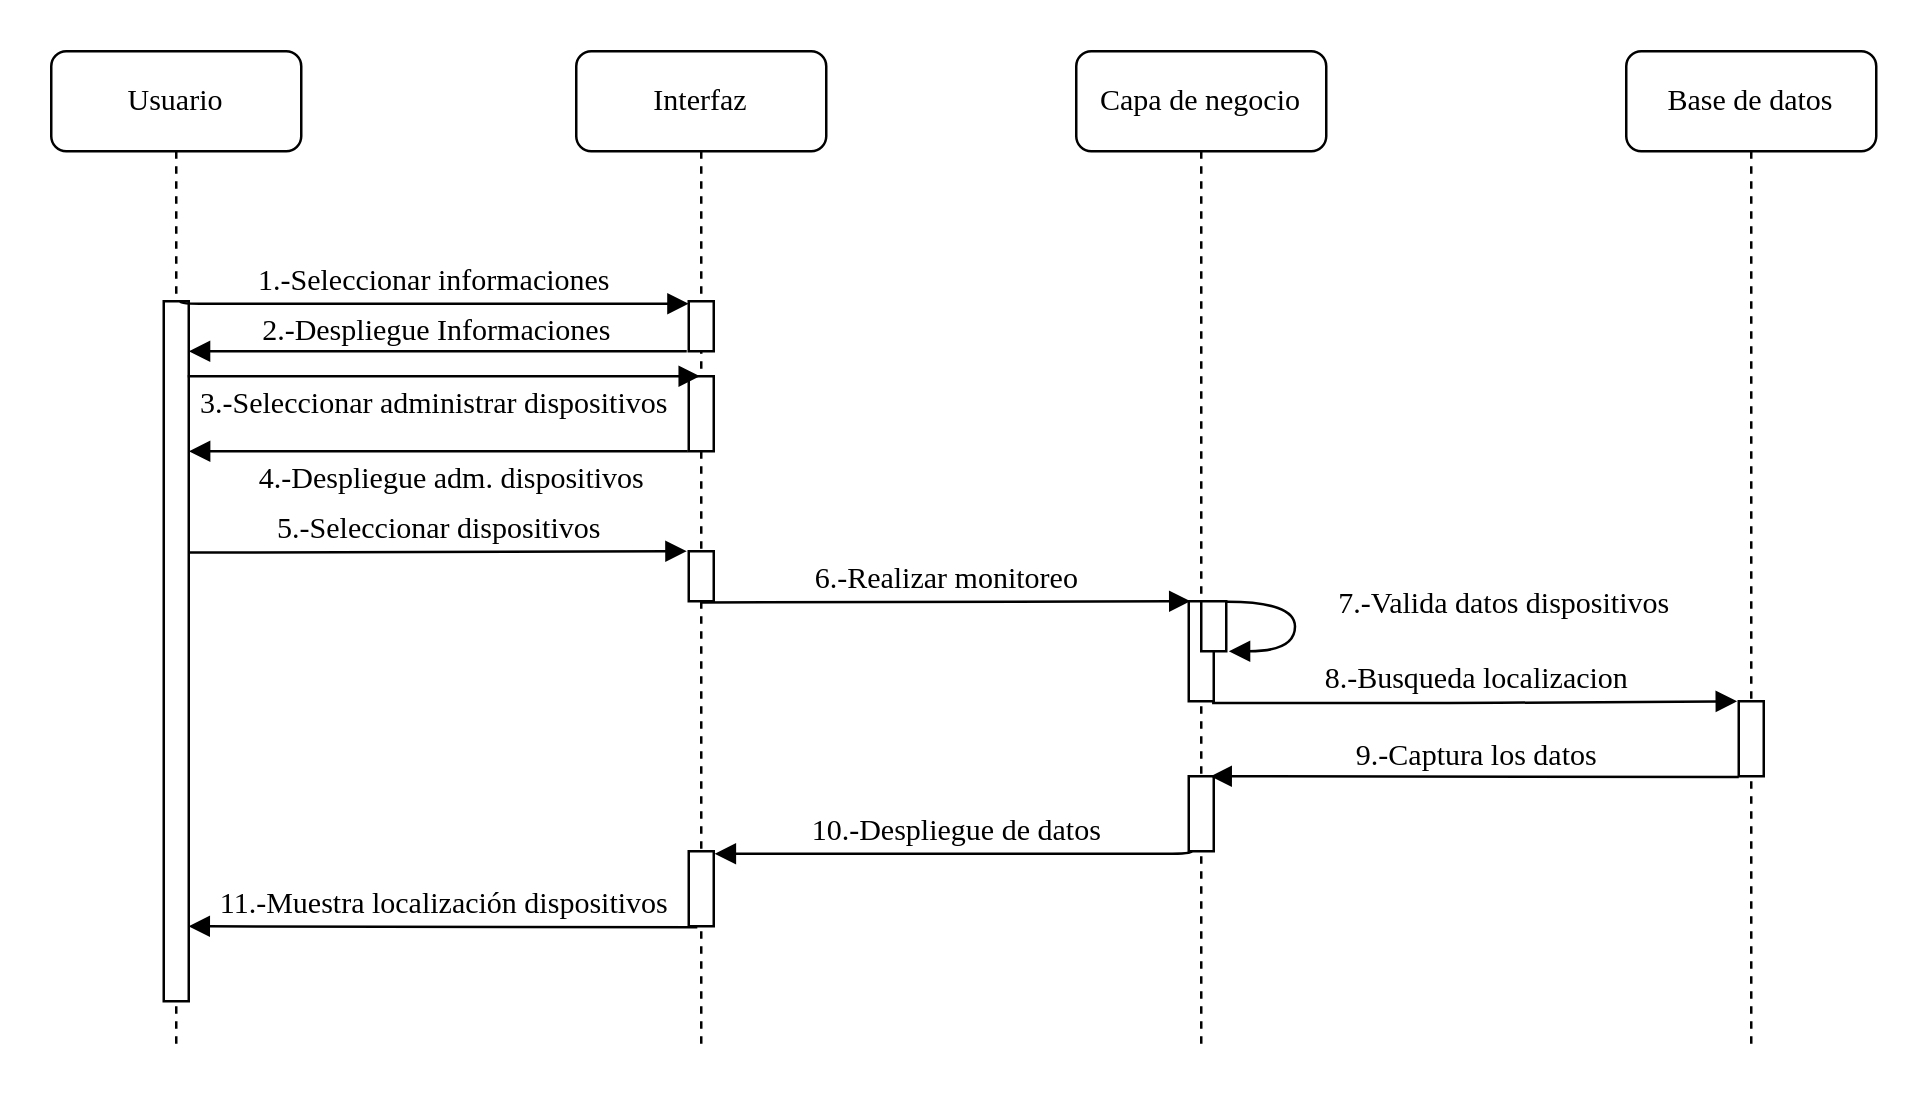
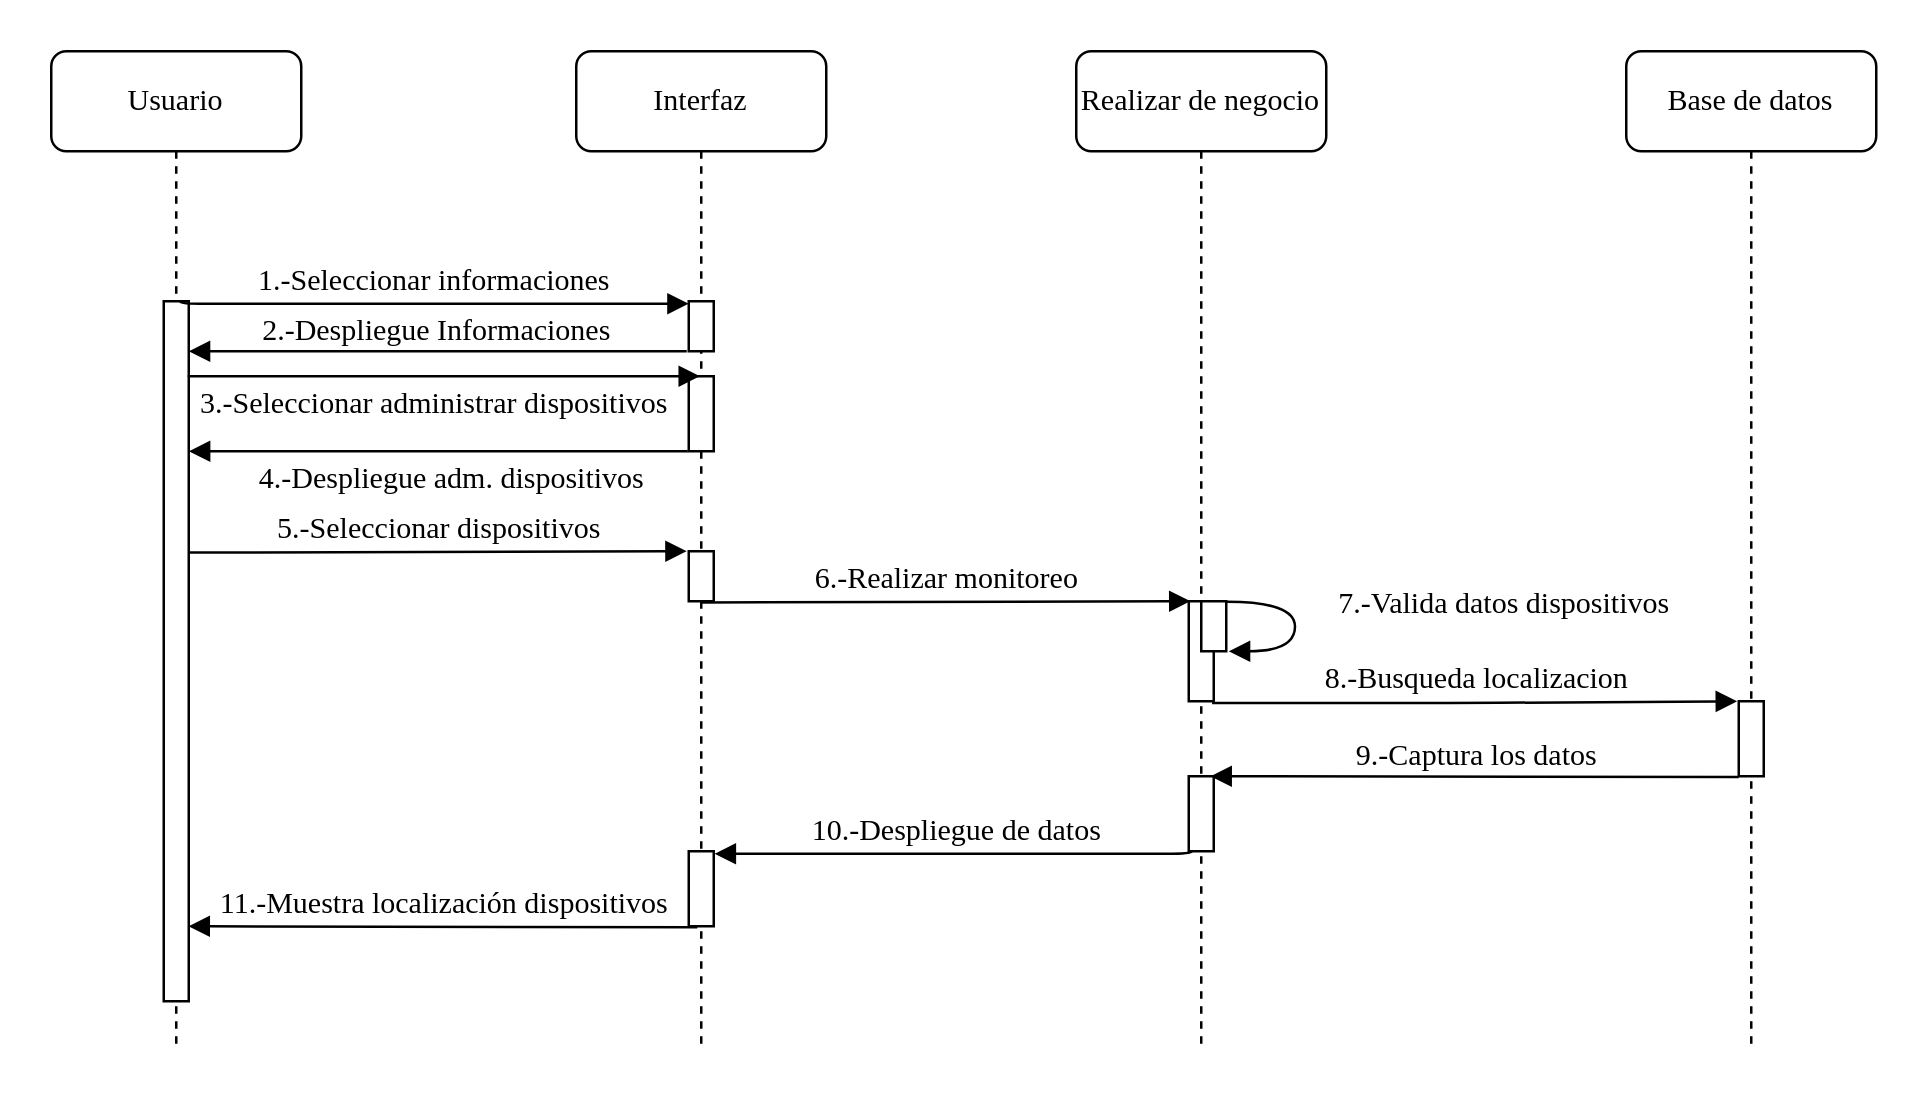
(1201, 101) -> (1201, 101)
